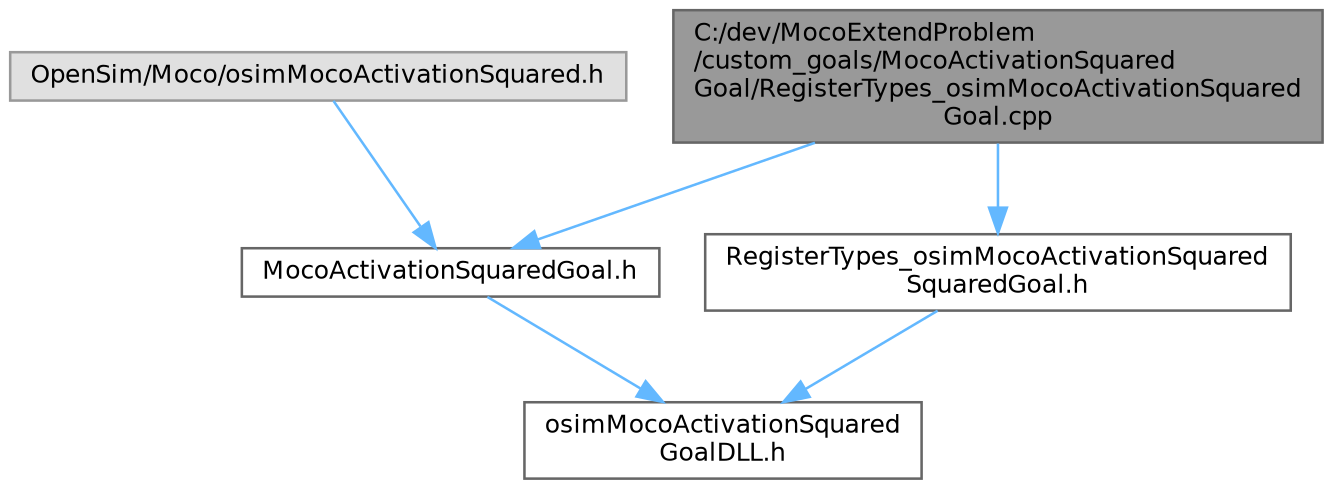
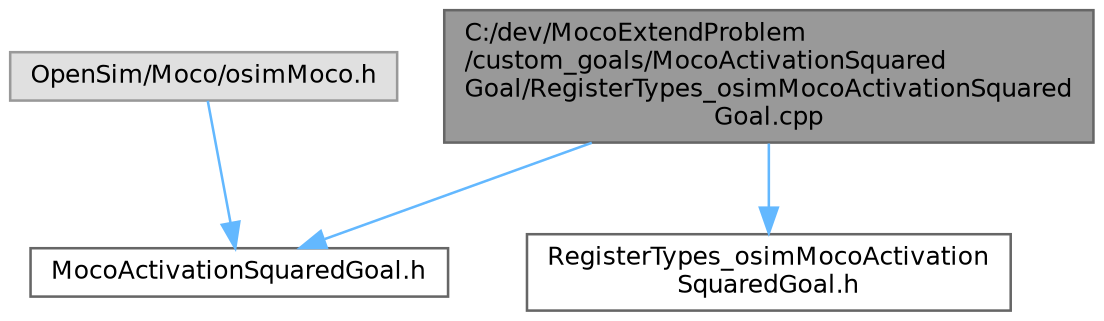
(318, 76) -> (204, 76)
(998, 272) -> (769, 272)
(723, 440) -> none
